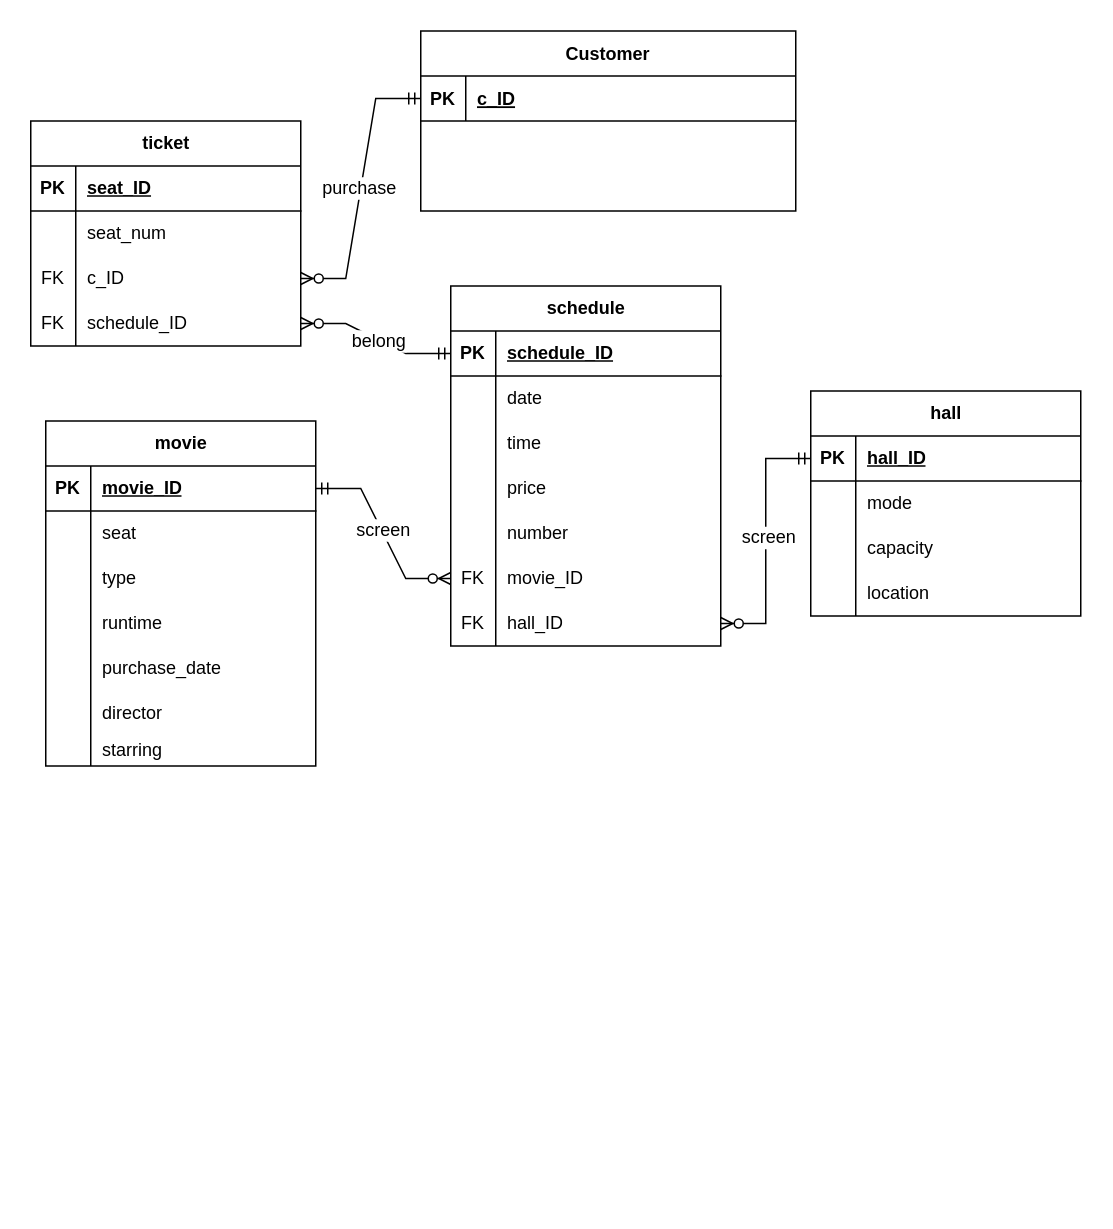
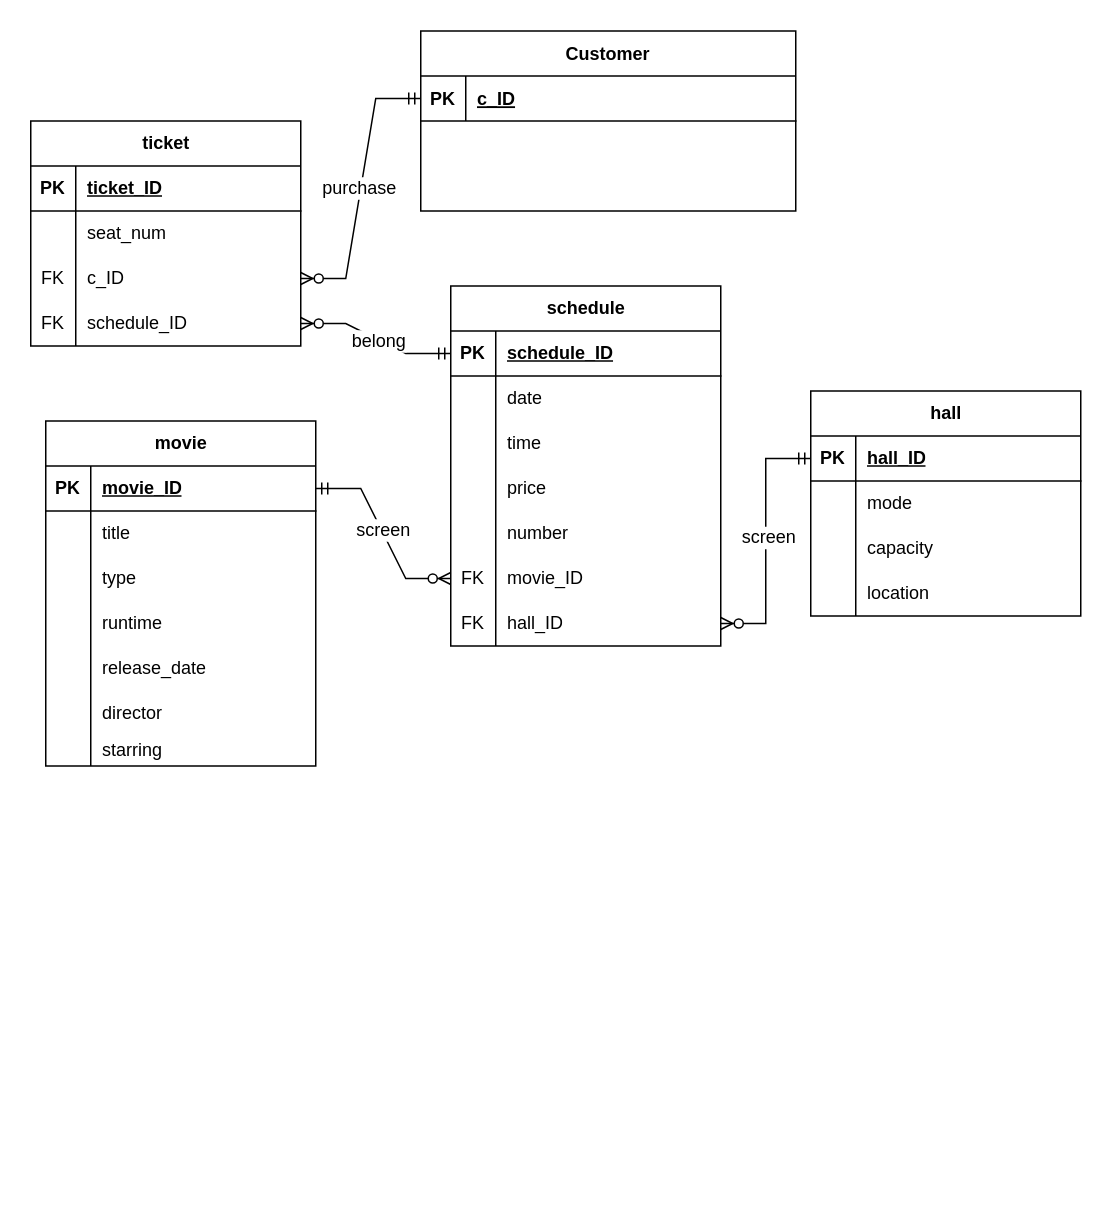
(123, 188) -> (131, 188)
(123, 533) -> (123, 533)
(168, 668) -> (161, 668)
